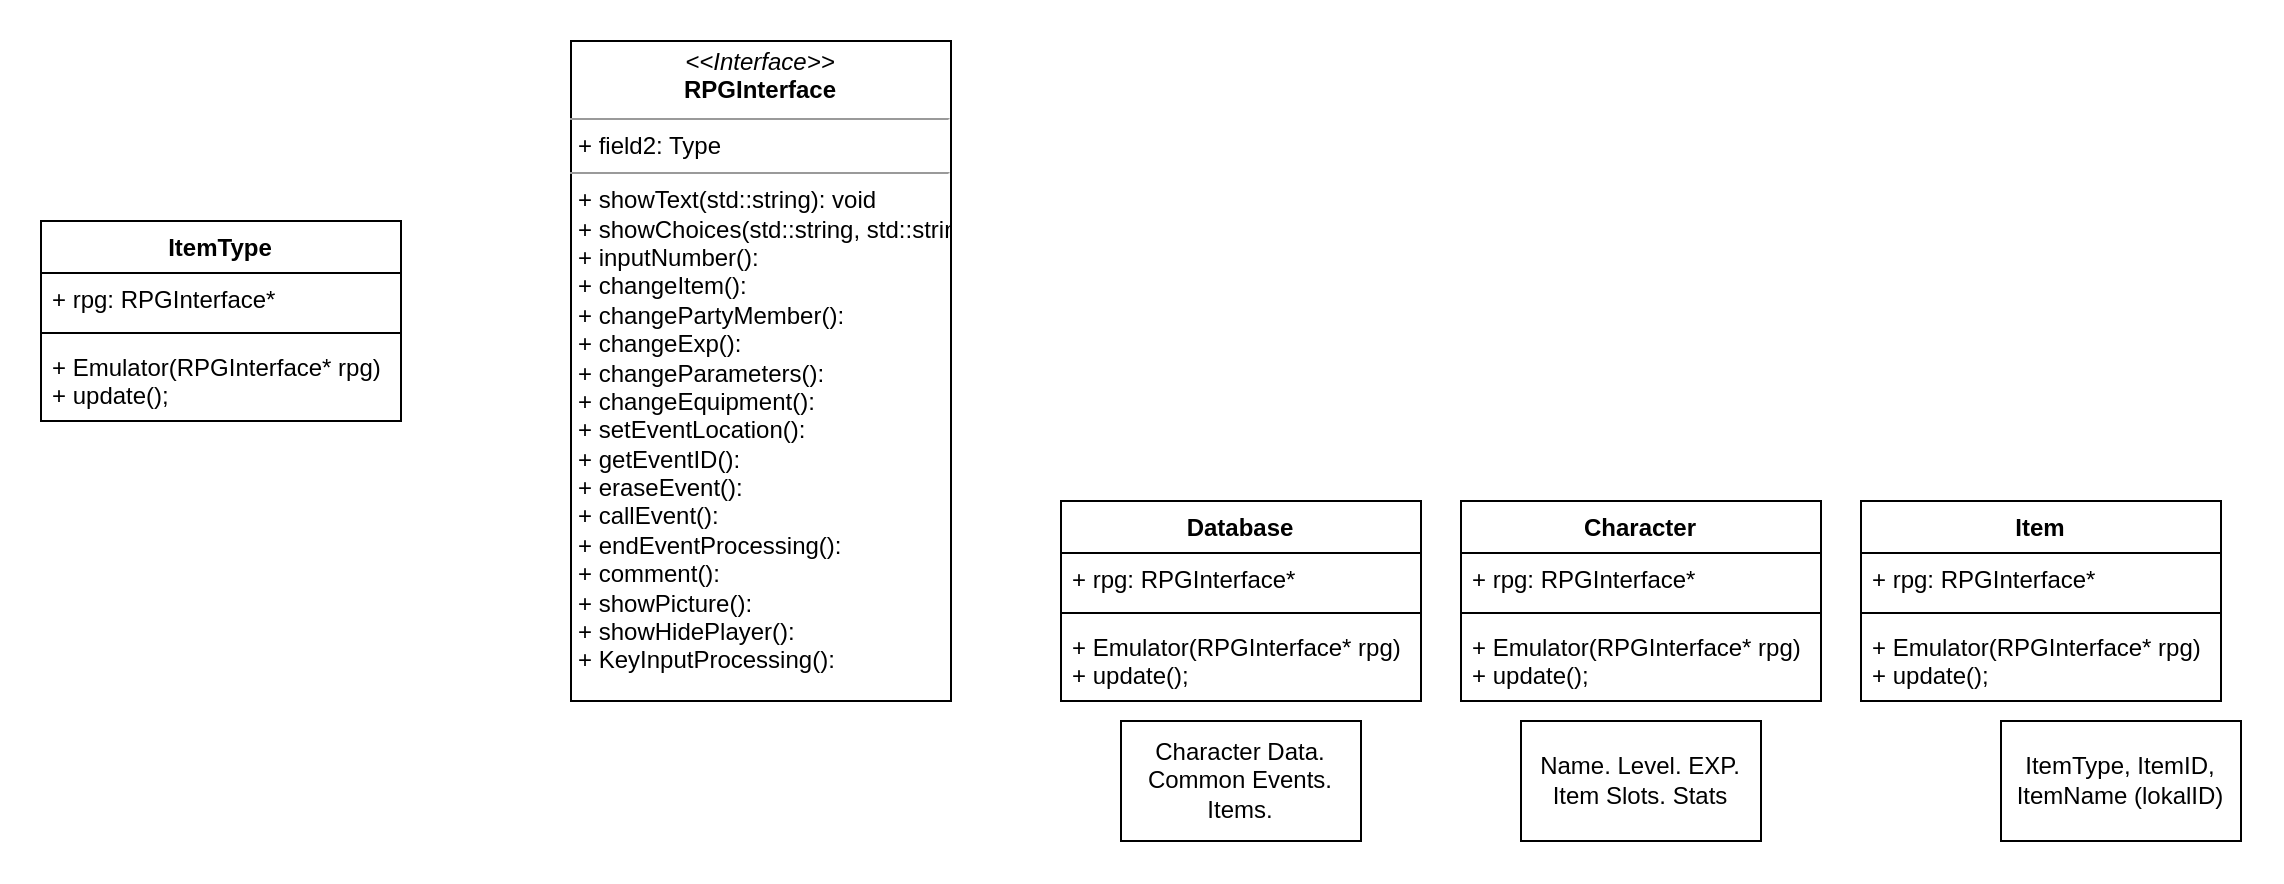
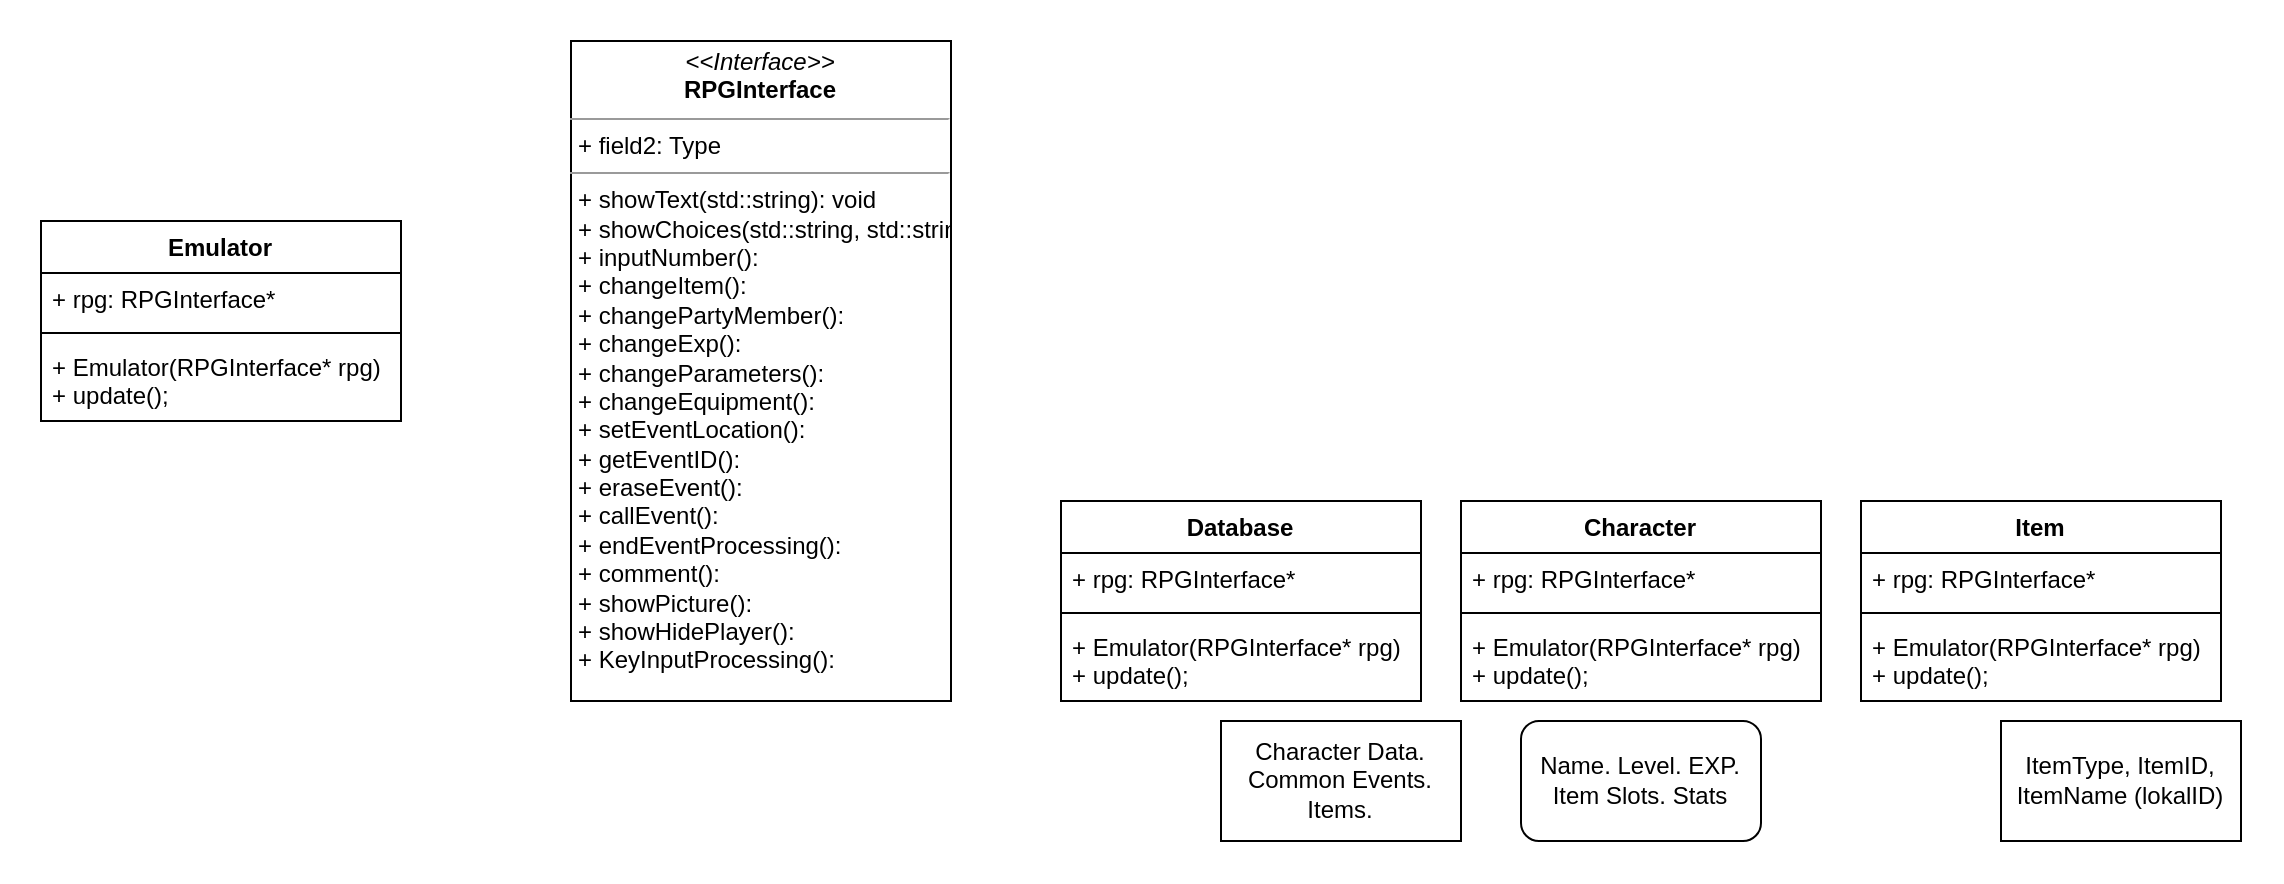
(220, 248) -> (220, 248)
(1241, 781) -> (1341, 781)
(1641, 781) -> (1641, 781)
